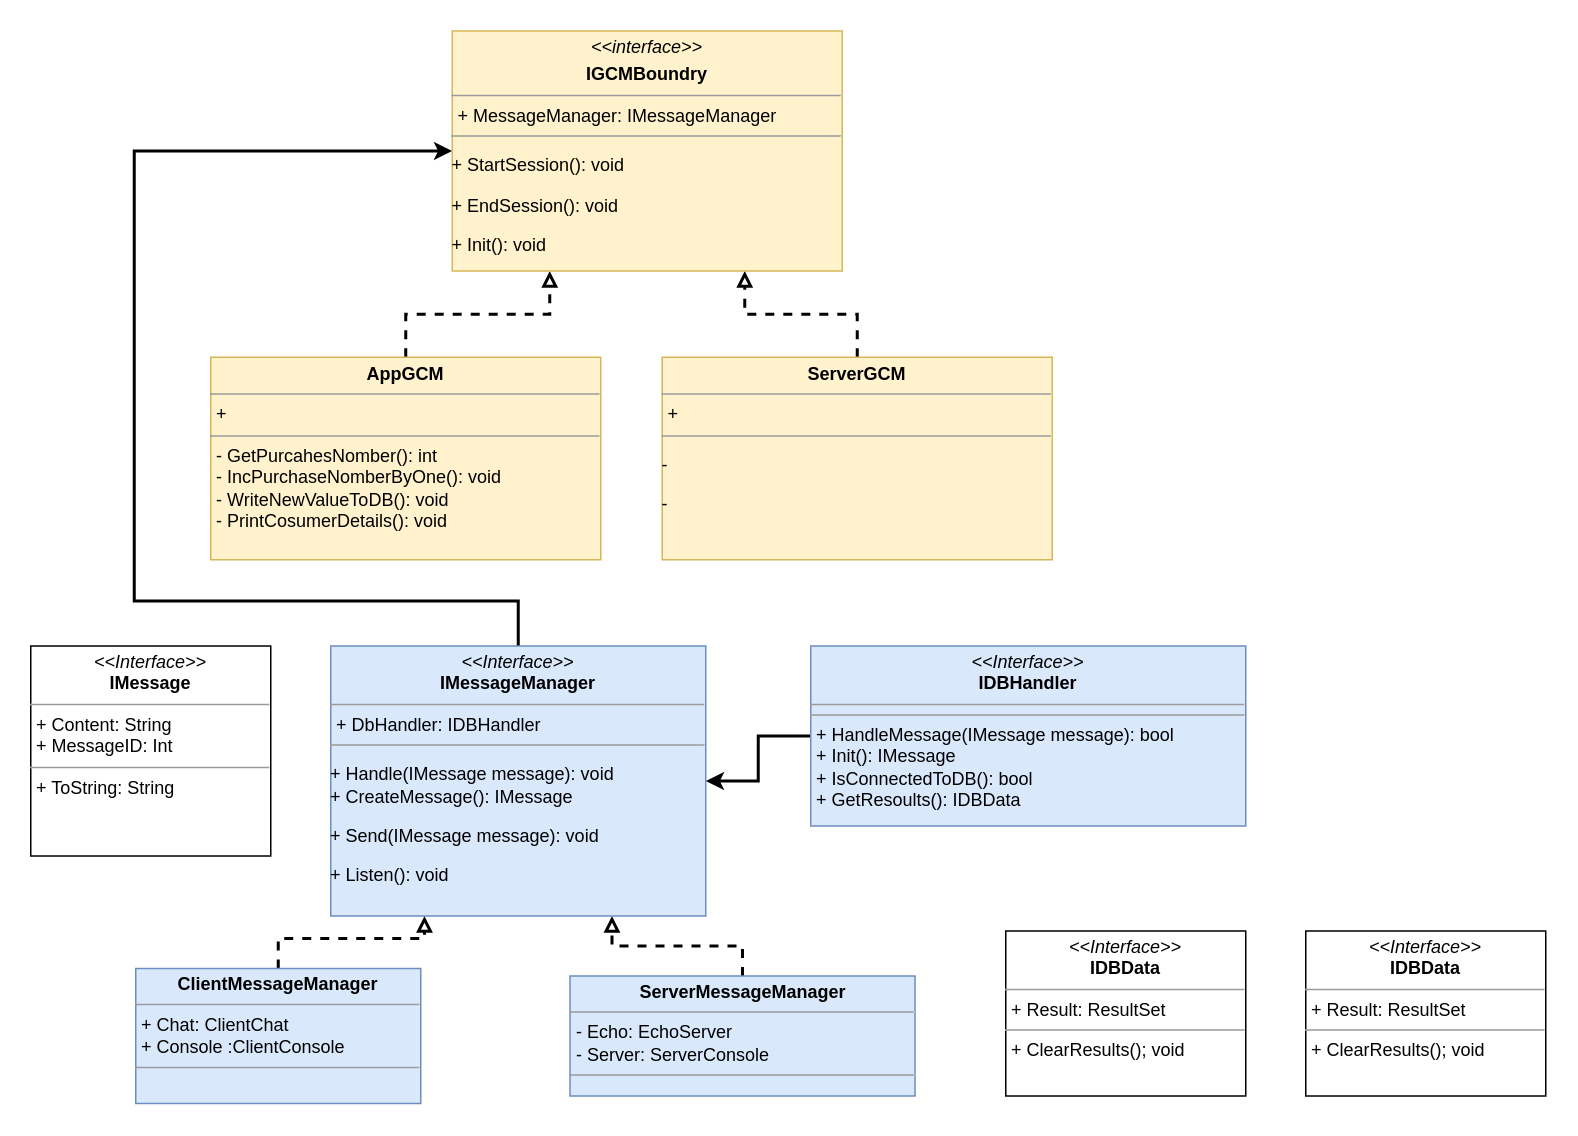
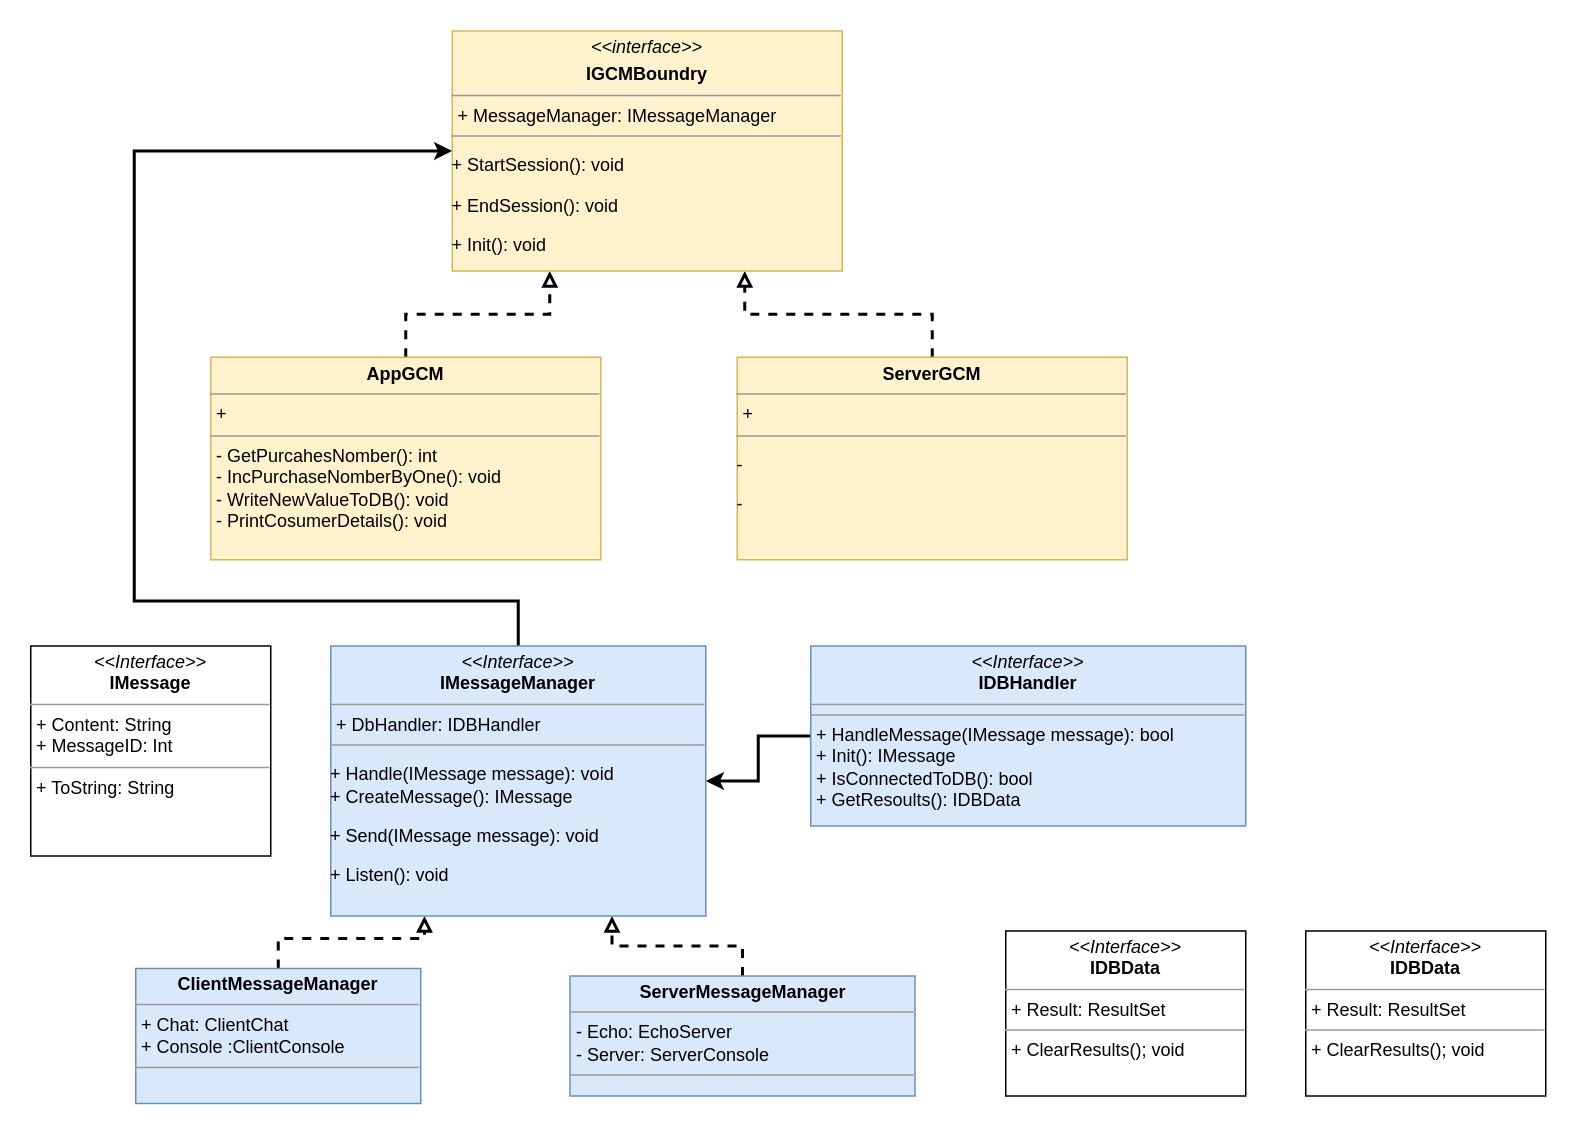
(857, 458) -> (932, 458)
